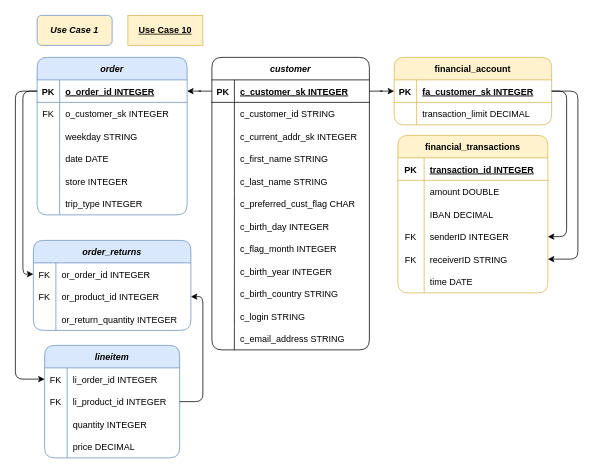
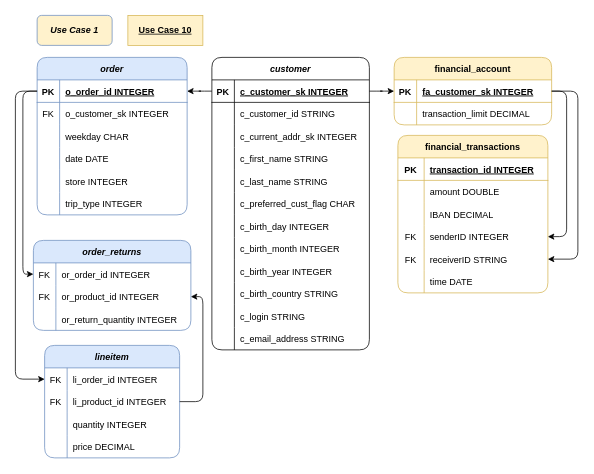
(99, 137) -> (94, 137)
(288, 249) -> (291, 249)
